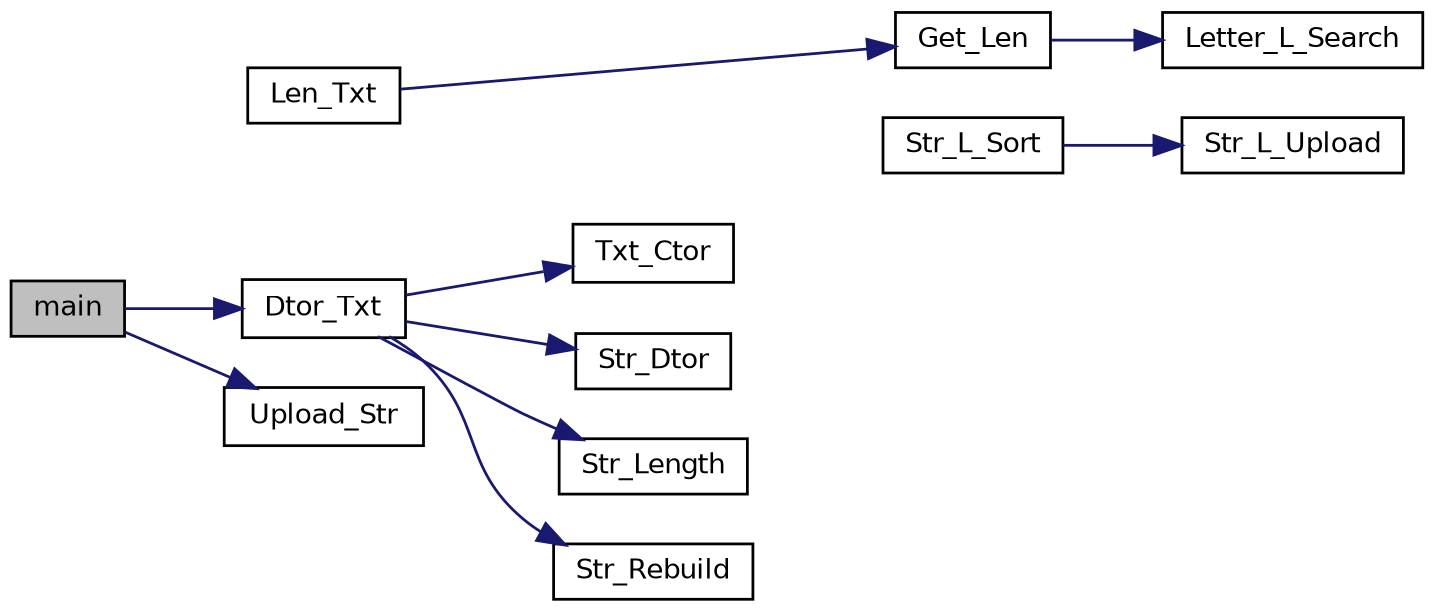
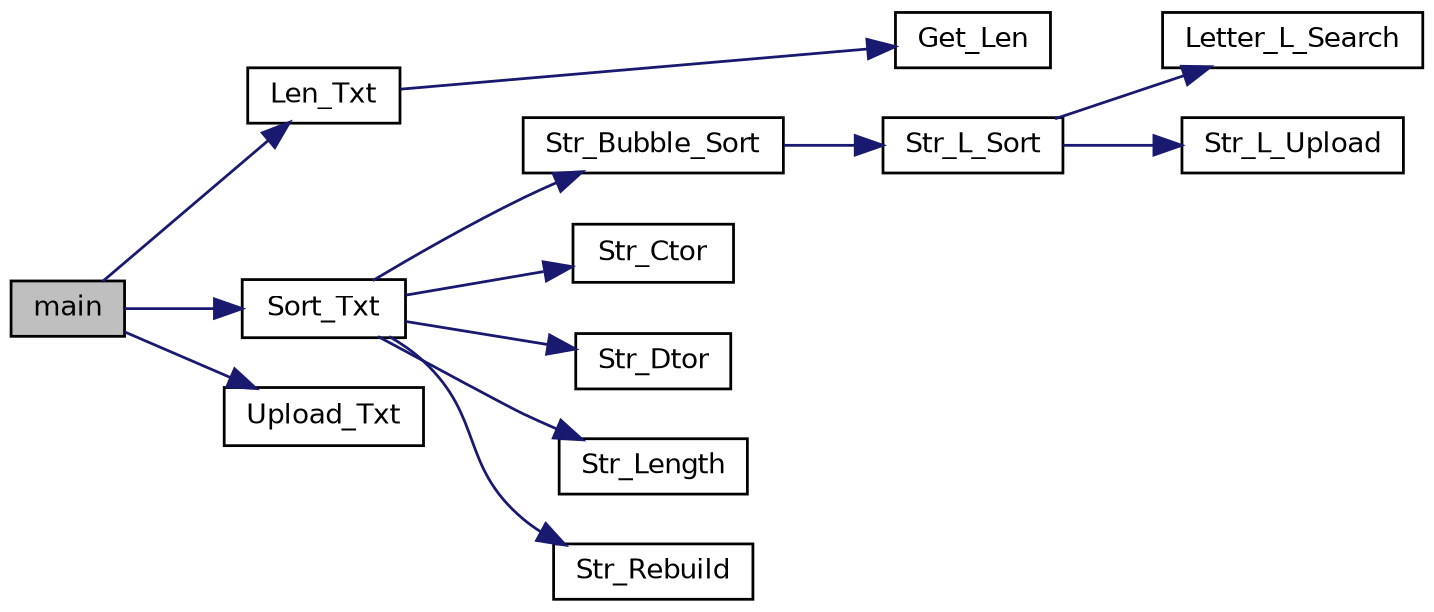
(1093, 40) -> (1119, 97)
none -> (653, 145)
none -> (185, 211)
(653, 253) -> (653, 253)
(324, 309) -> (324, 309)
(324, 417) -> (324, 417)
